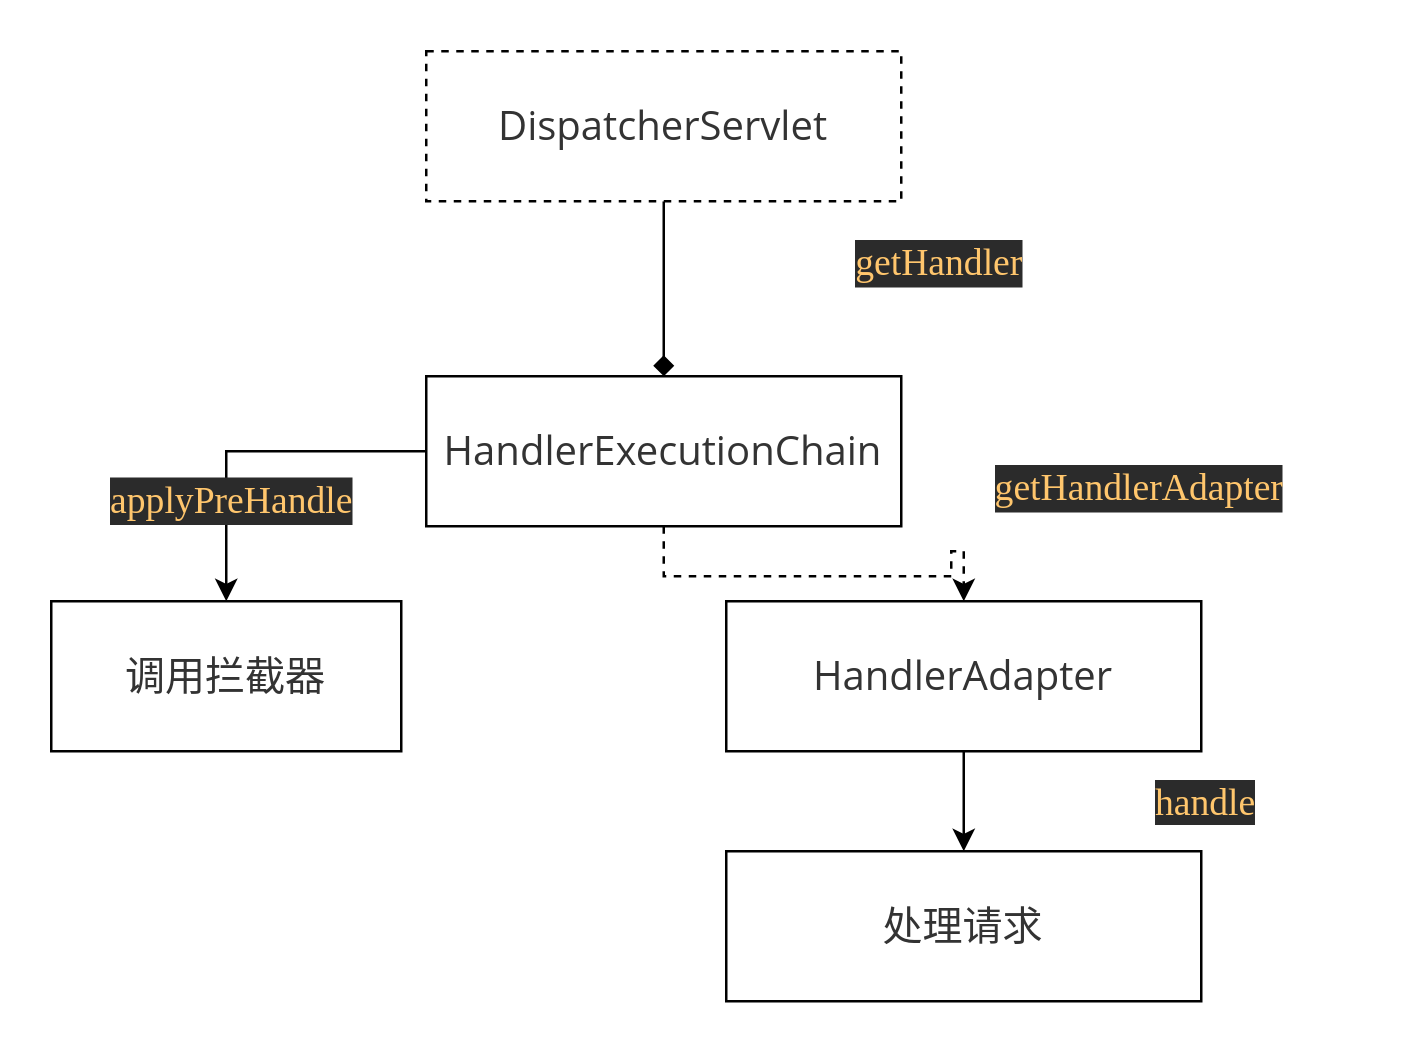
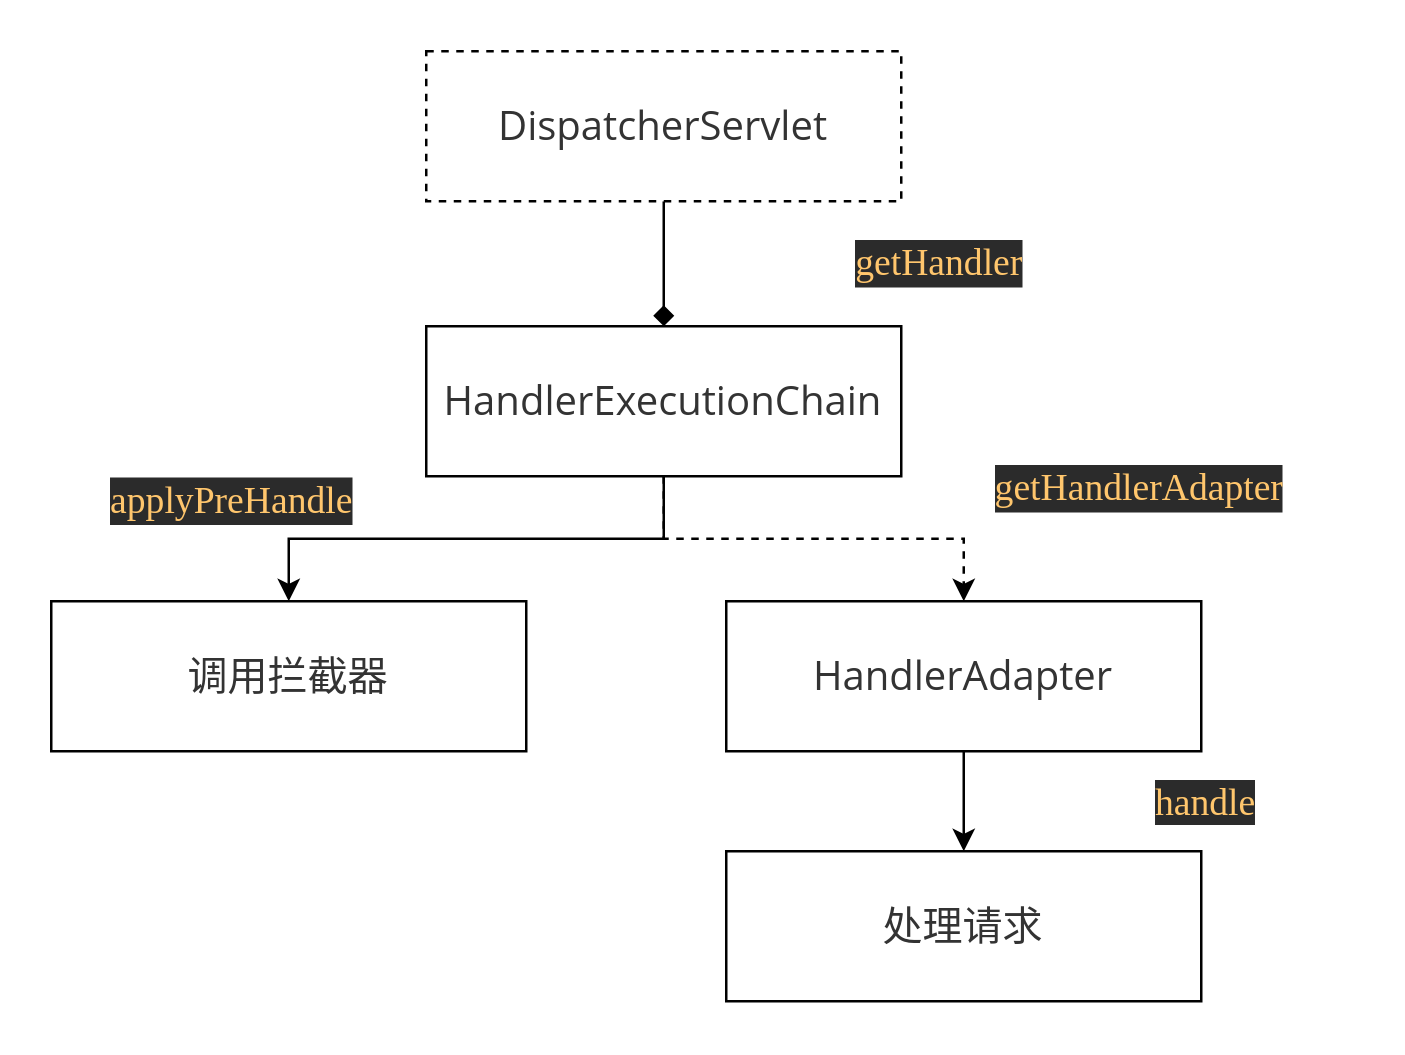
(664, 451) -> (664, 401)
(226, 676) -> (289, 676)
